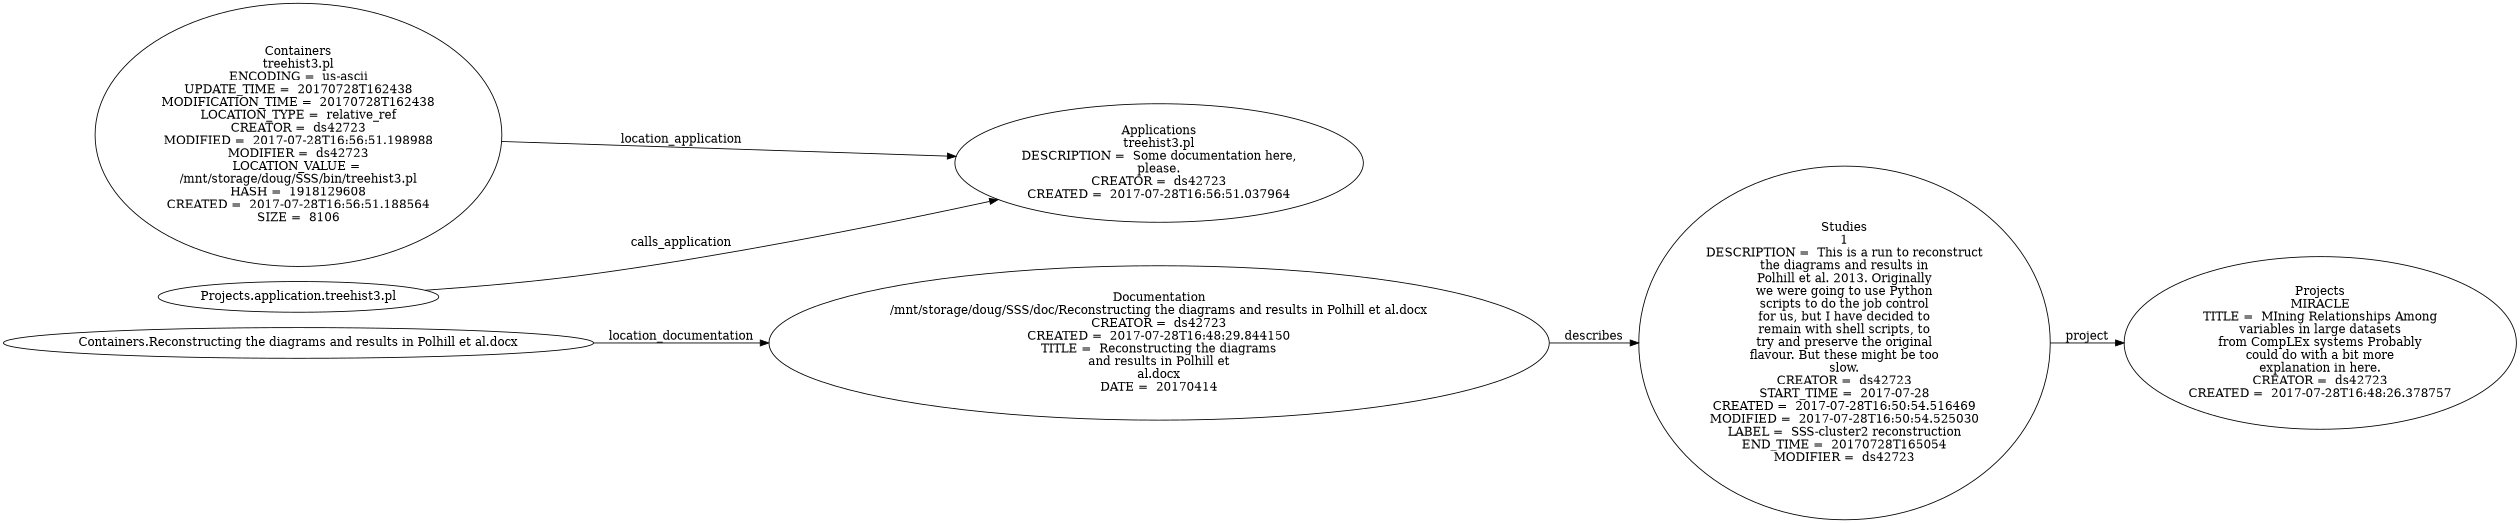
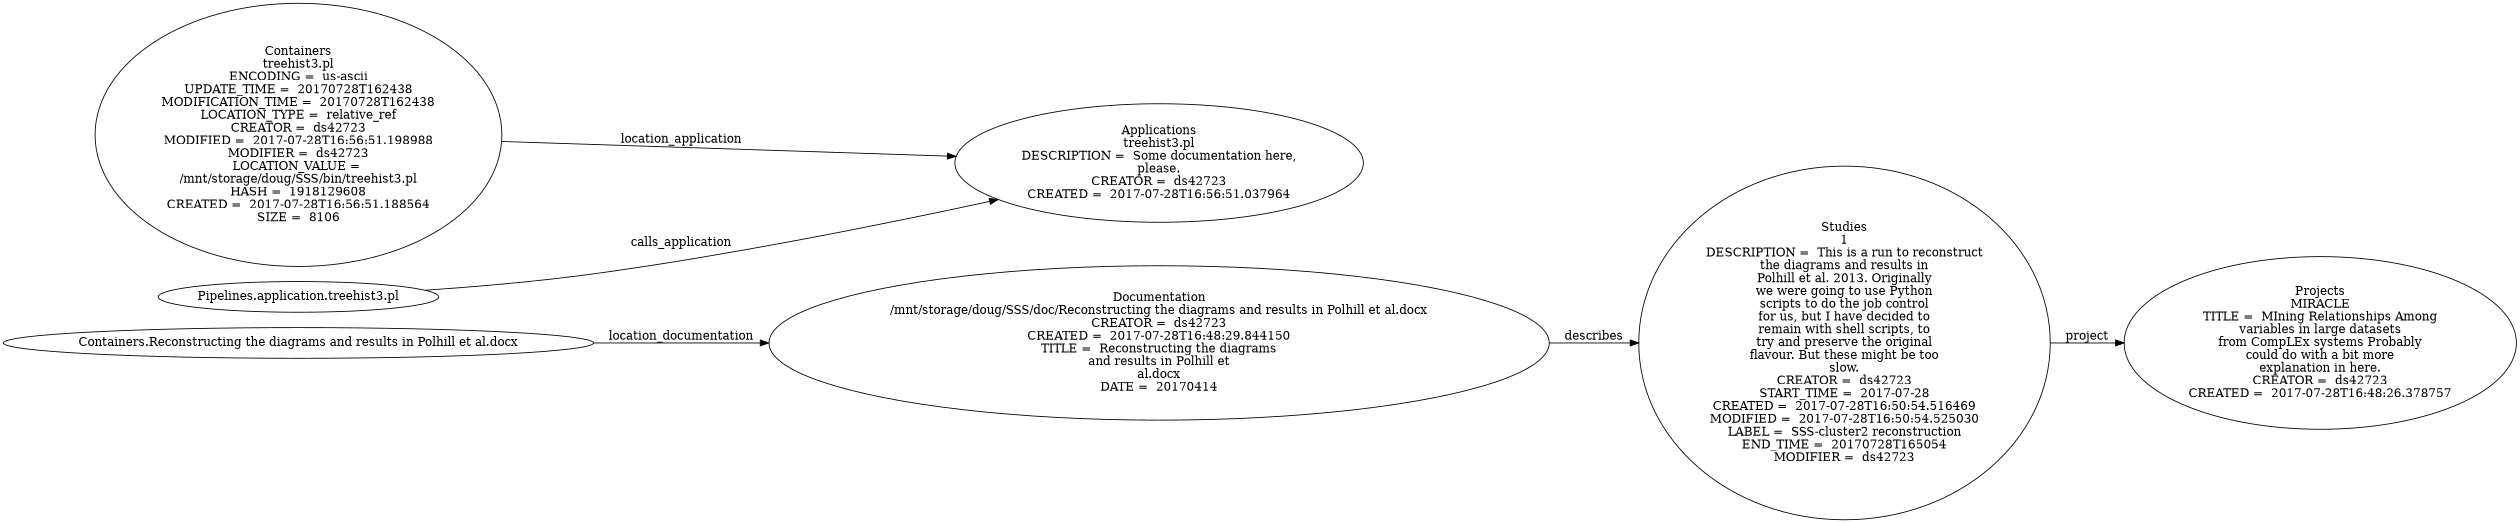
(298, 297) -> (298, 297)
